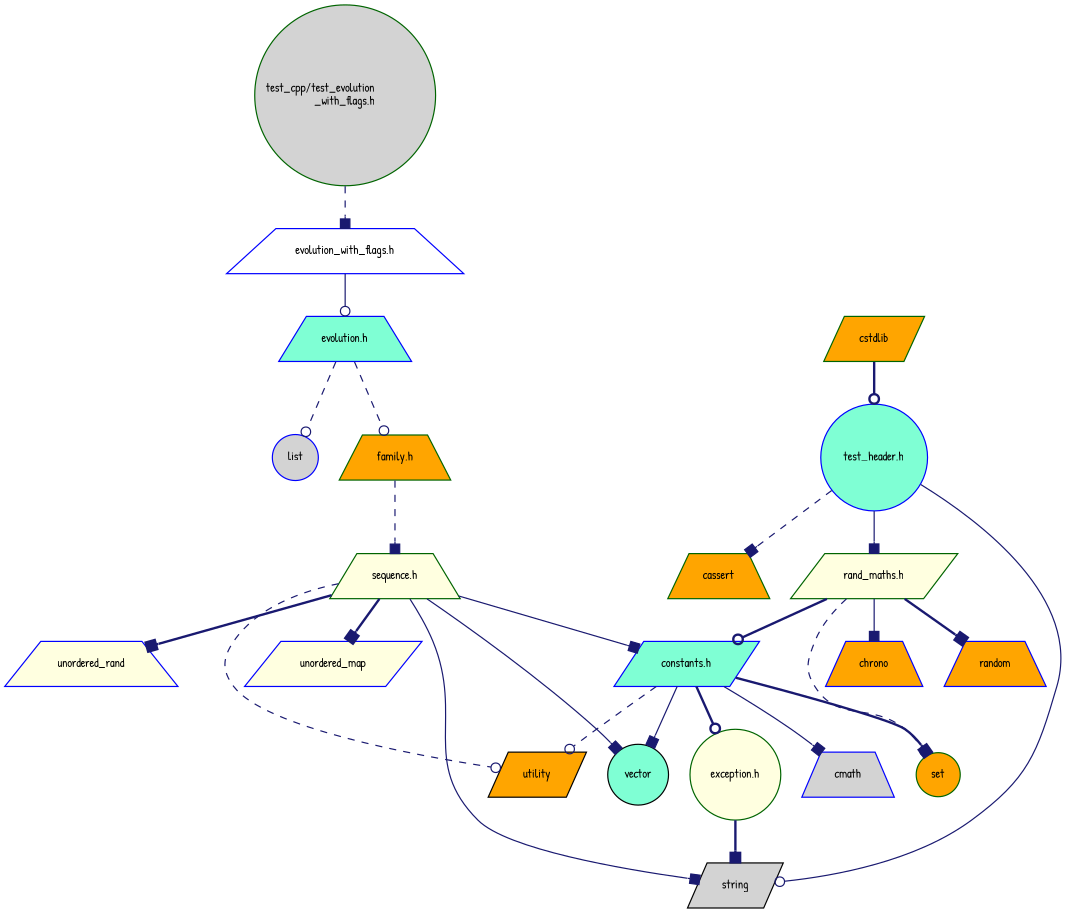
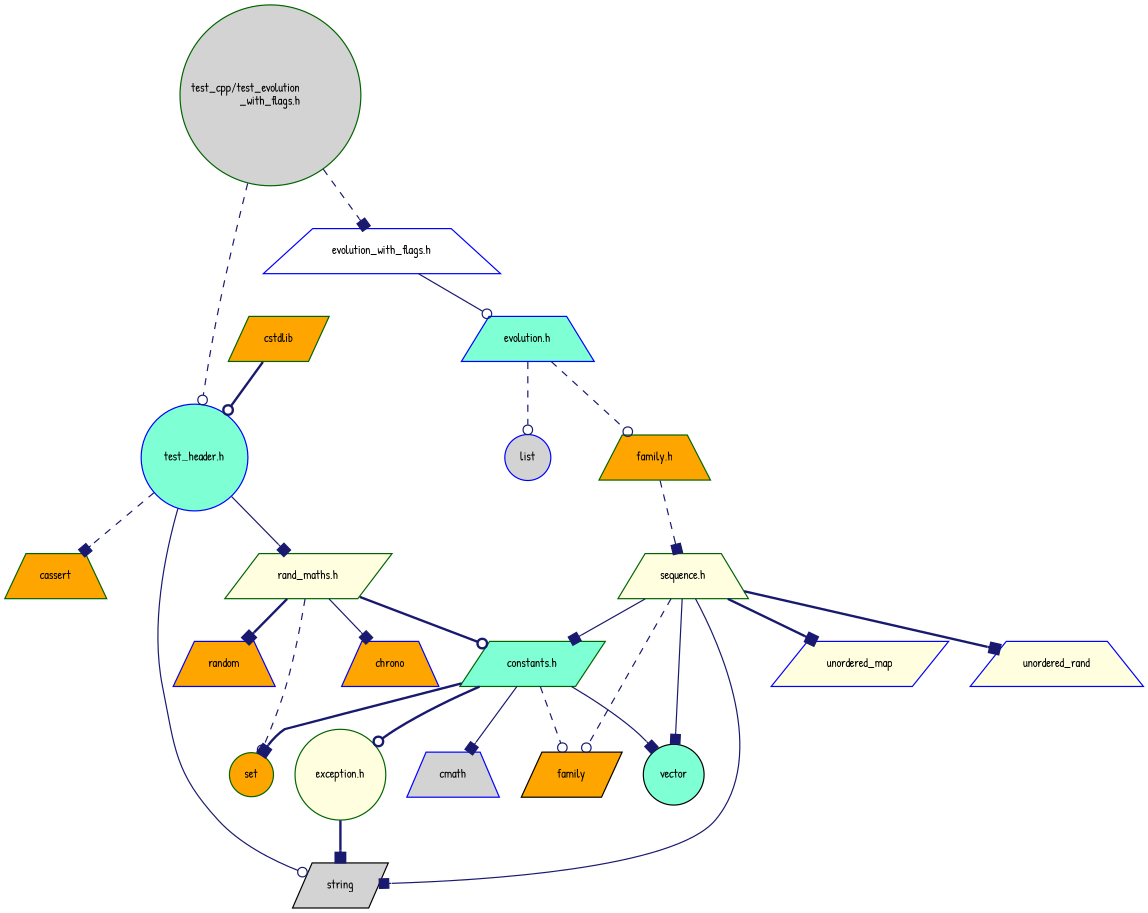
none -> (223, 289)
(687, 664) -> (533, 664)
(537, 775) -> (572, 775)
